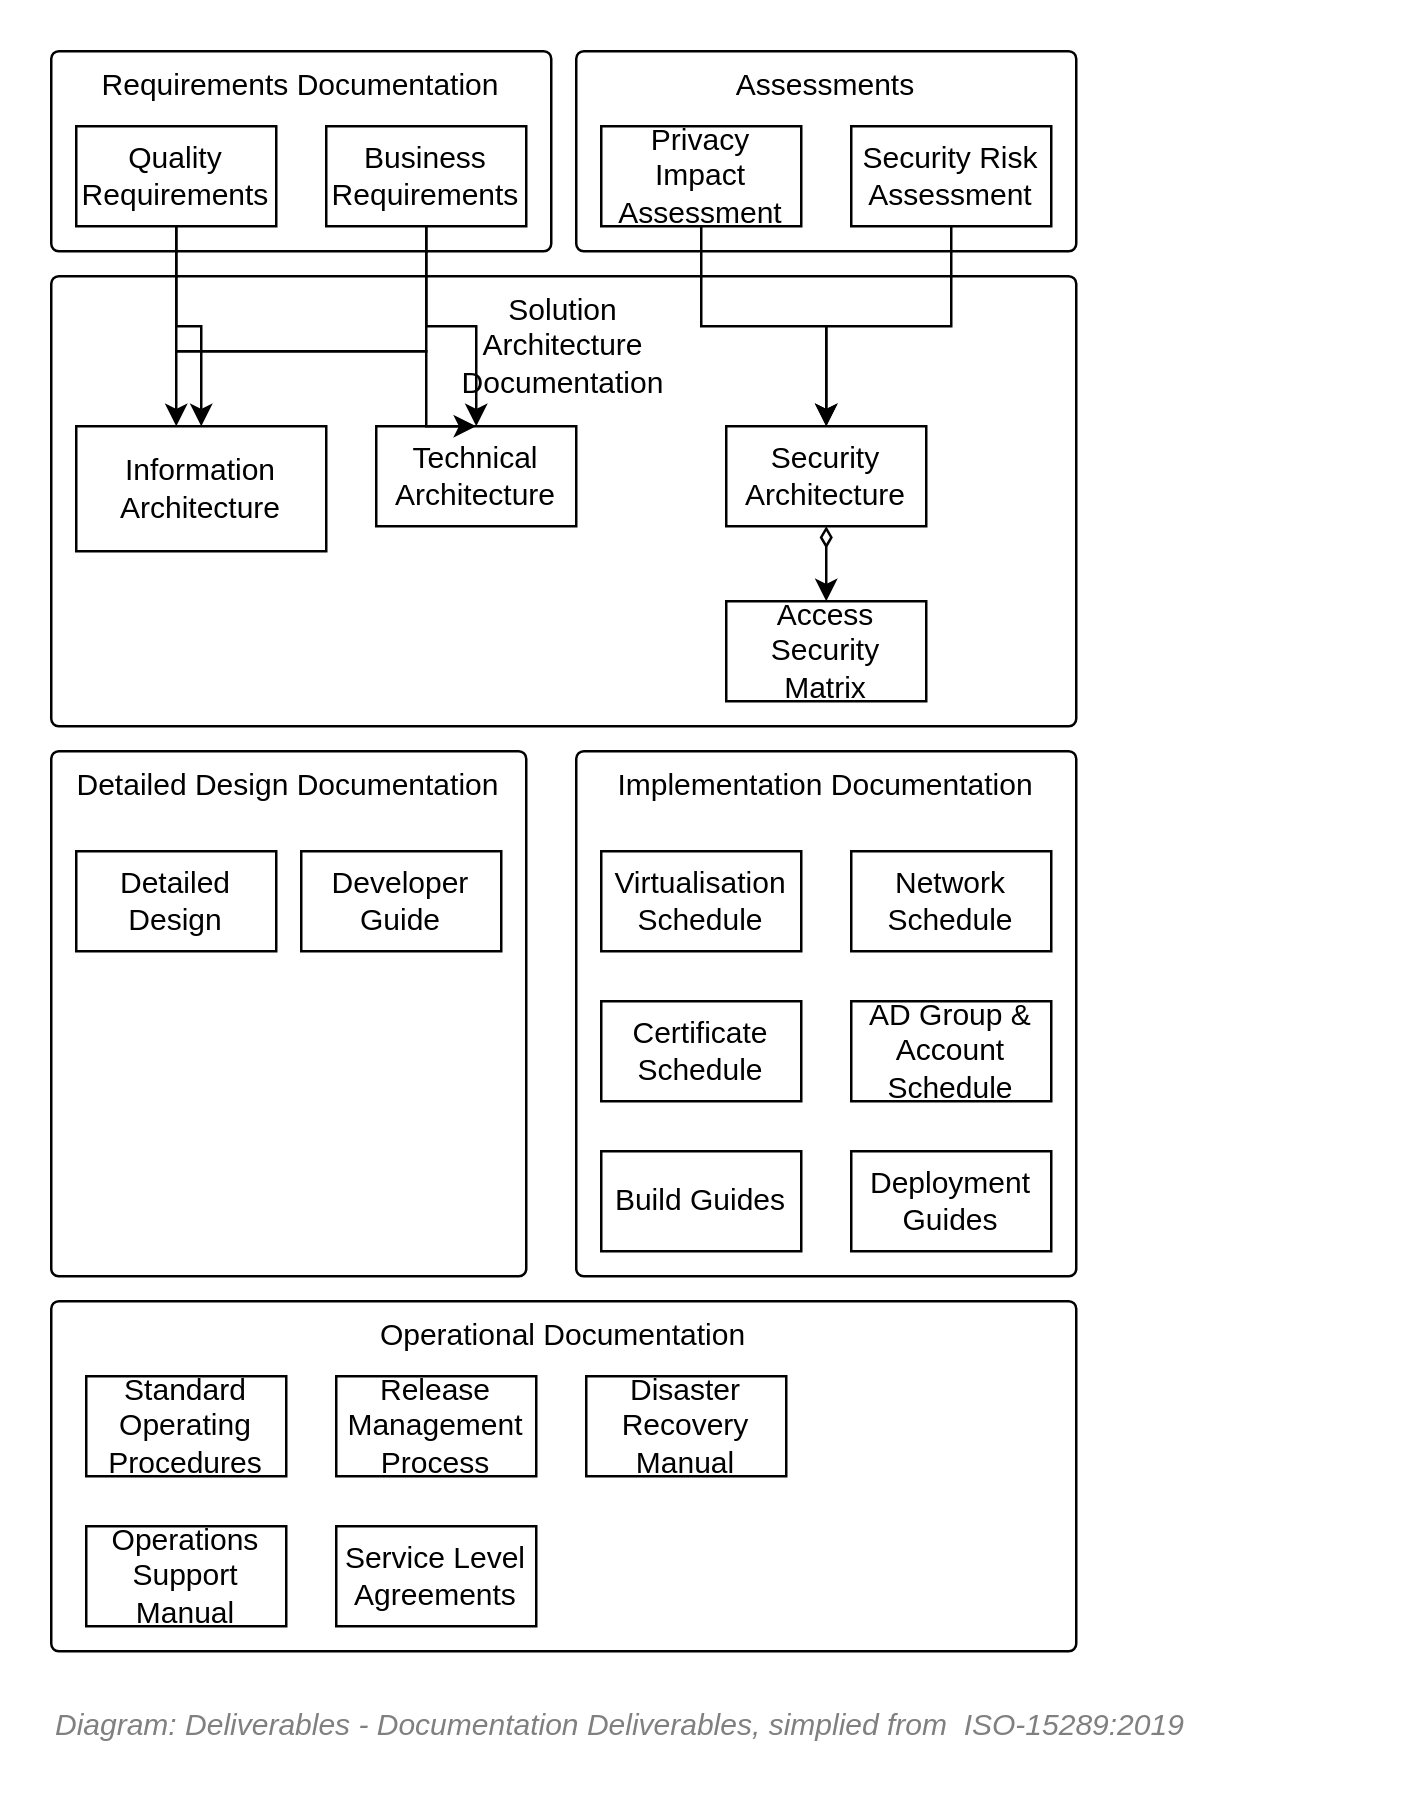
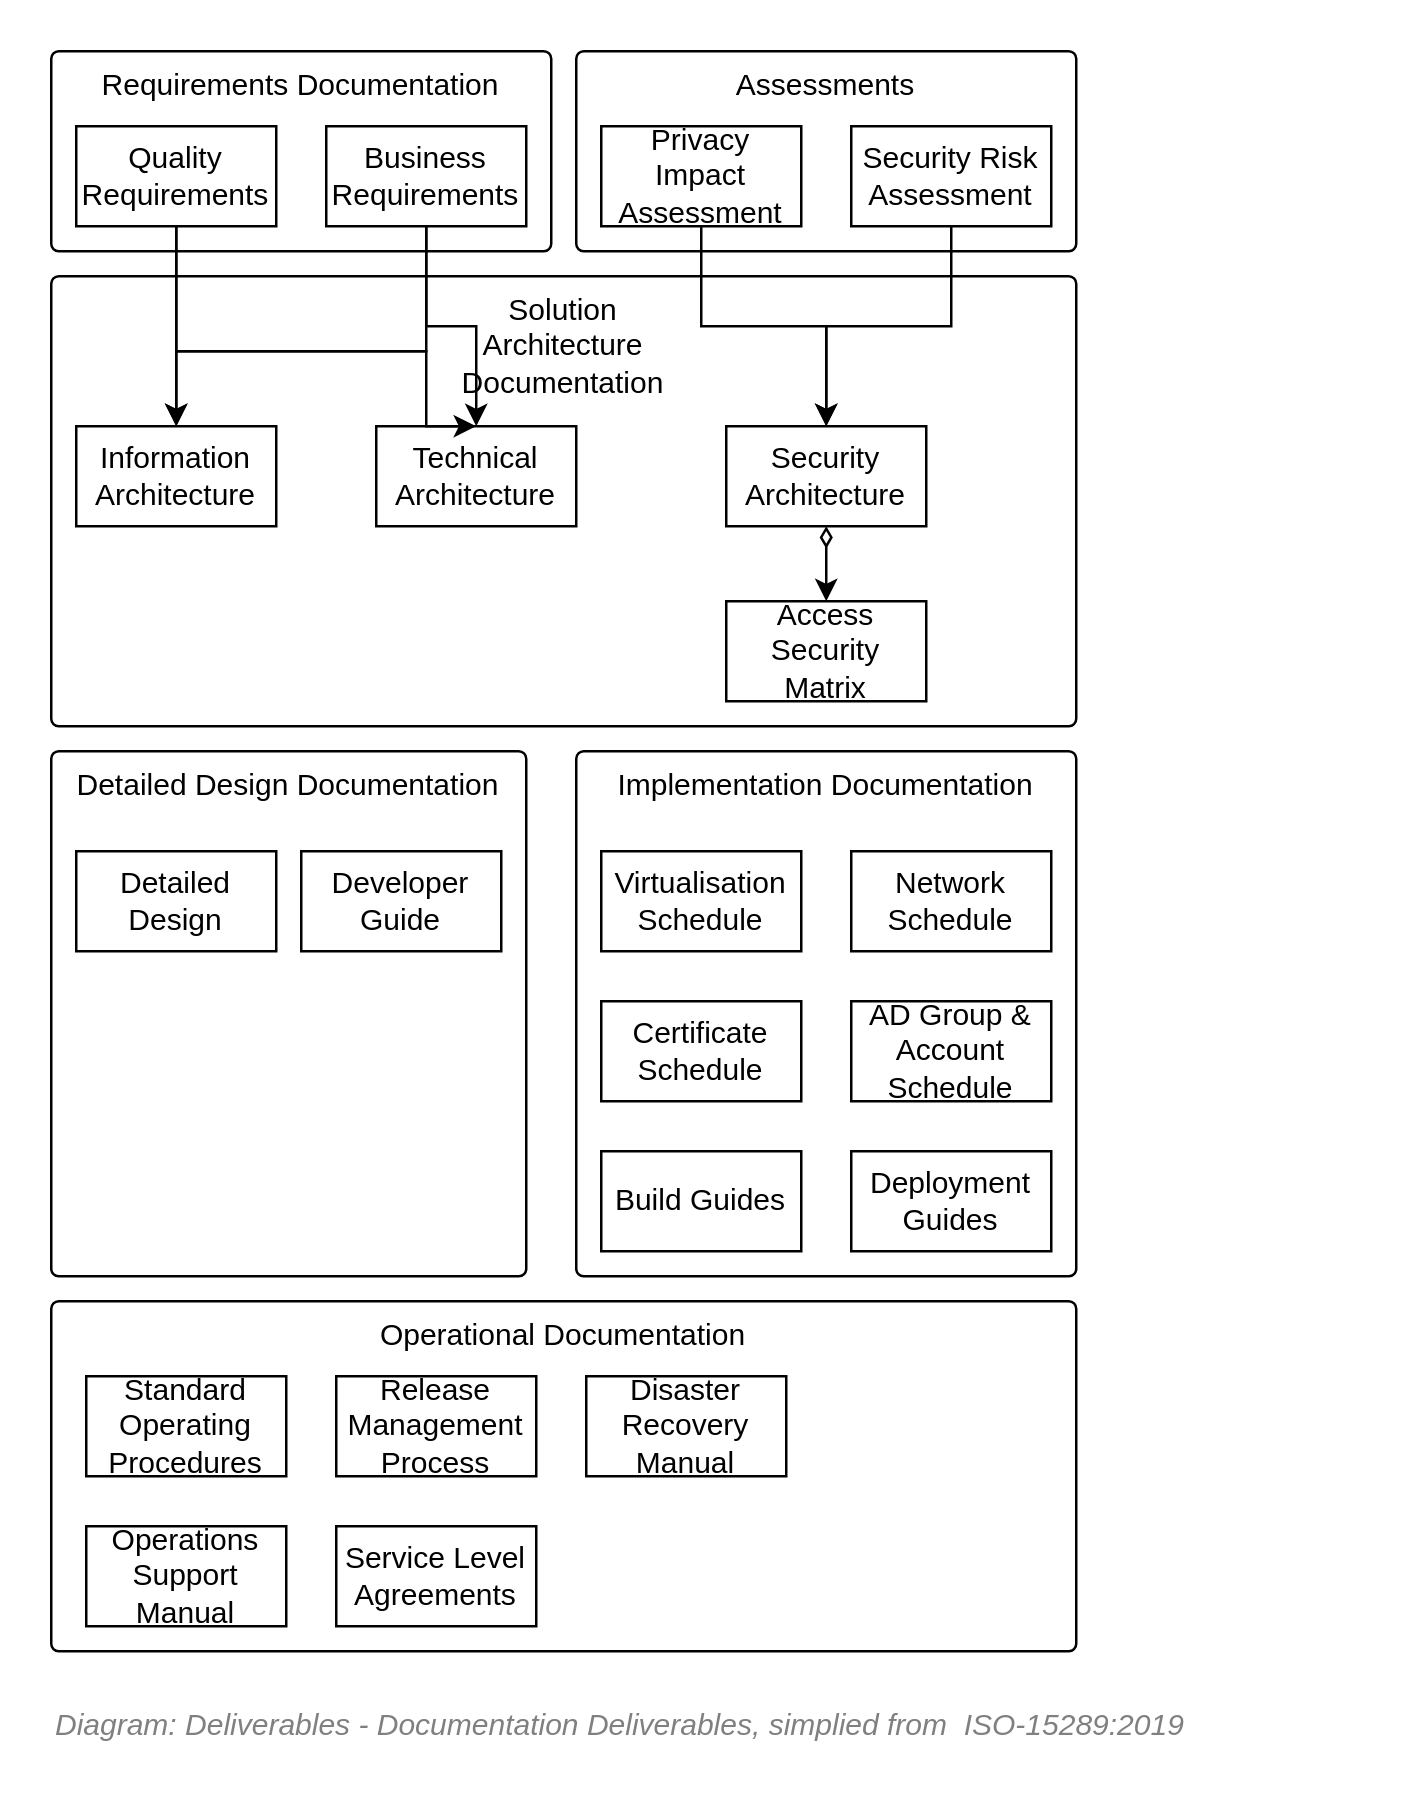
(201, 489) -> (176, 476)
